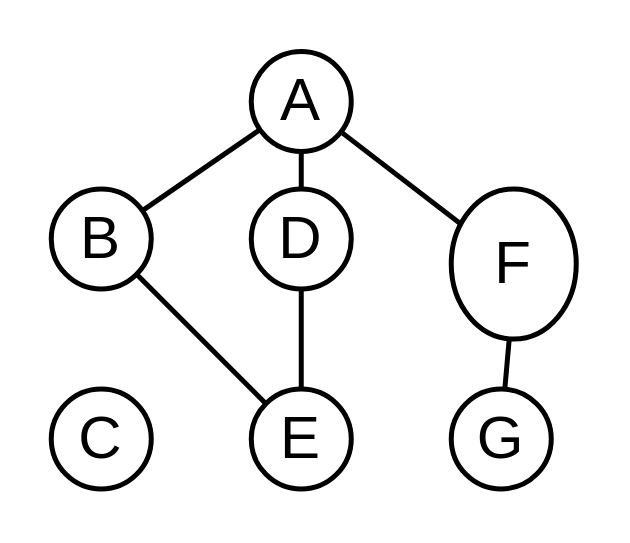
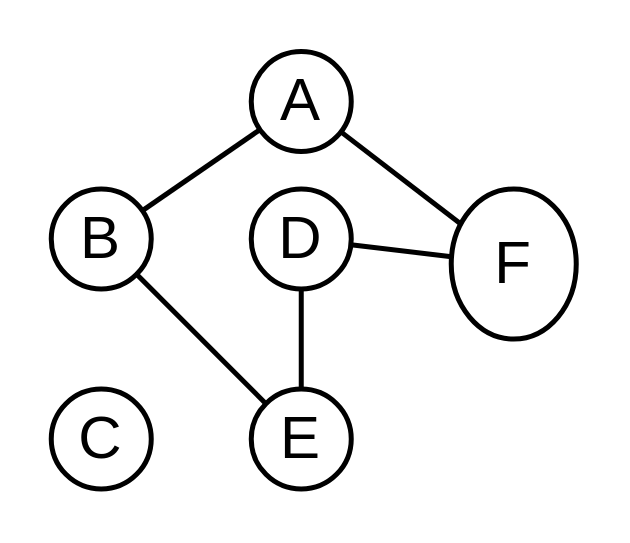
(301, 171) -> (400, 250)
(507, 364) -> none
(501, 439) -> none
